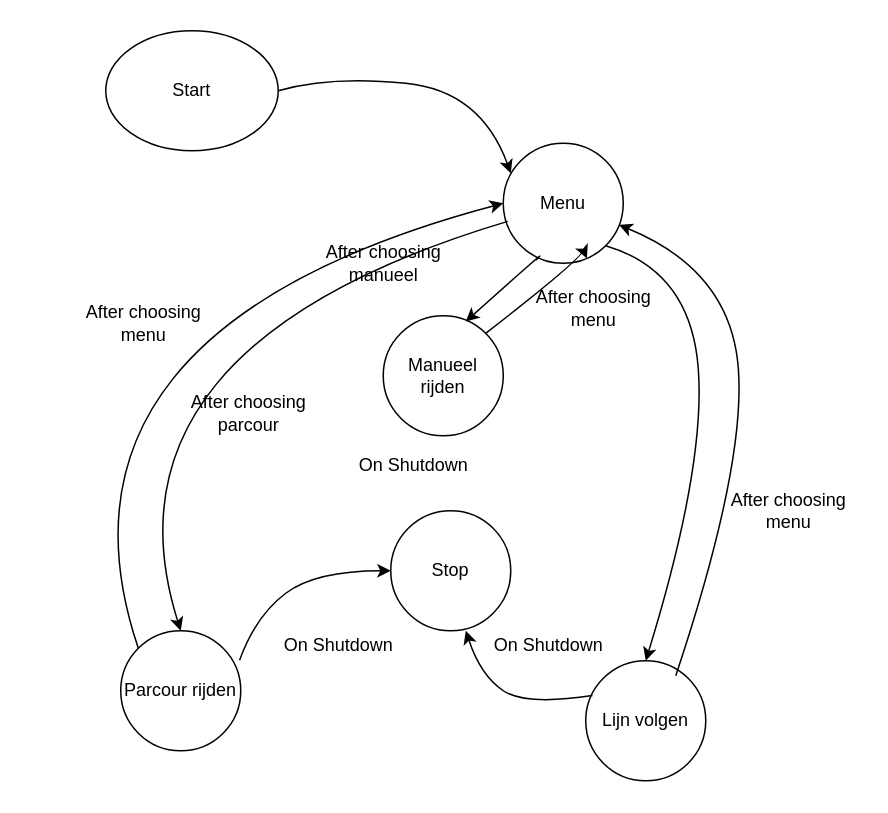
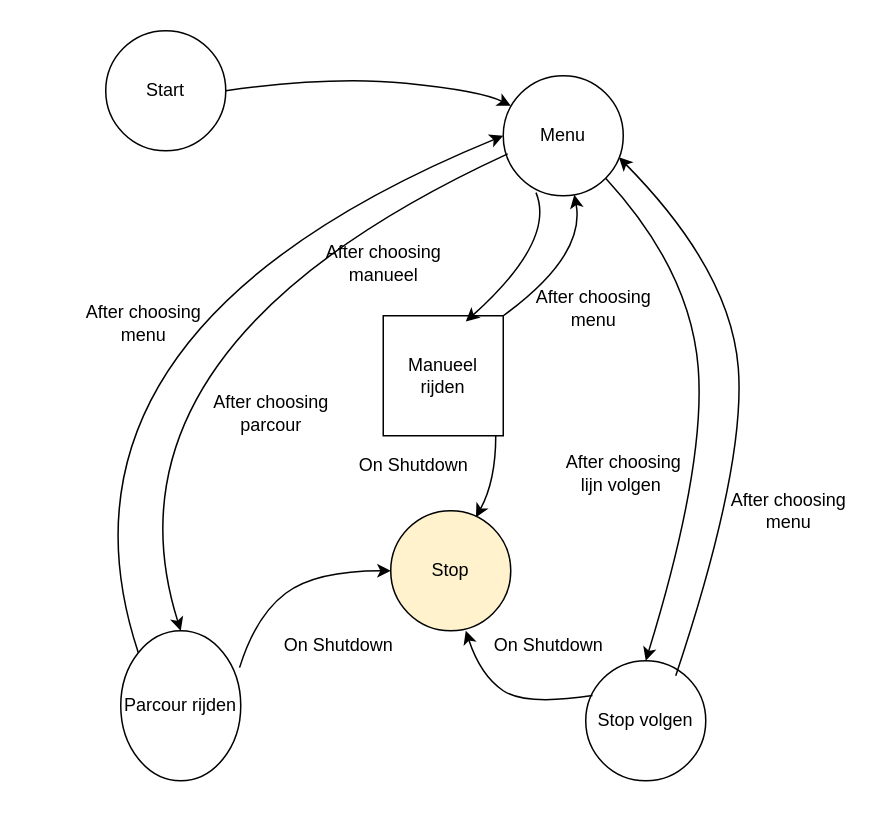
(192, 91) -> (166, 91)
(563, 203) -> (563, 136)
(443, 376) -> (443, 376)
(248, 413) -> (271, 413)
none -> (493, 473)
none -> (623, 473)
(451, 571) -> (451, 571)
(181, 691) -> (181, 706)
(646, 721) -> (646, 721)
